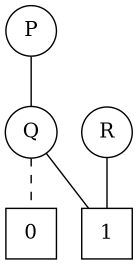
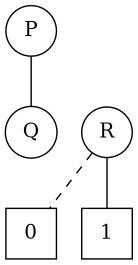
(67, 181) -> none
(31, 183) -> (71, 181)
